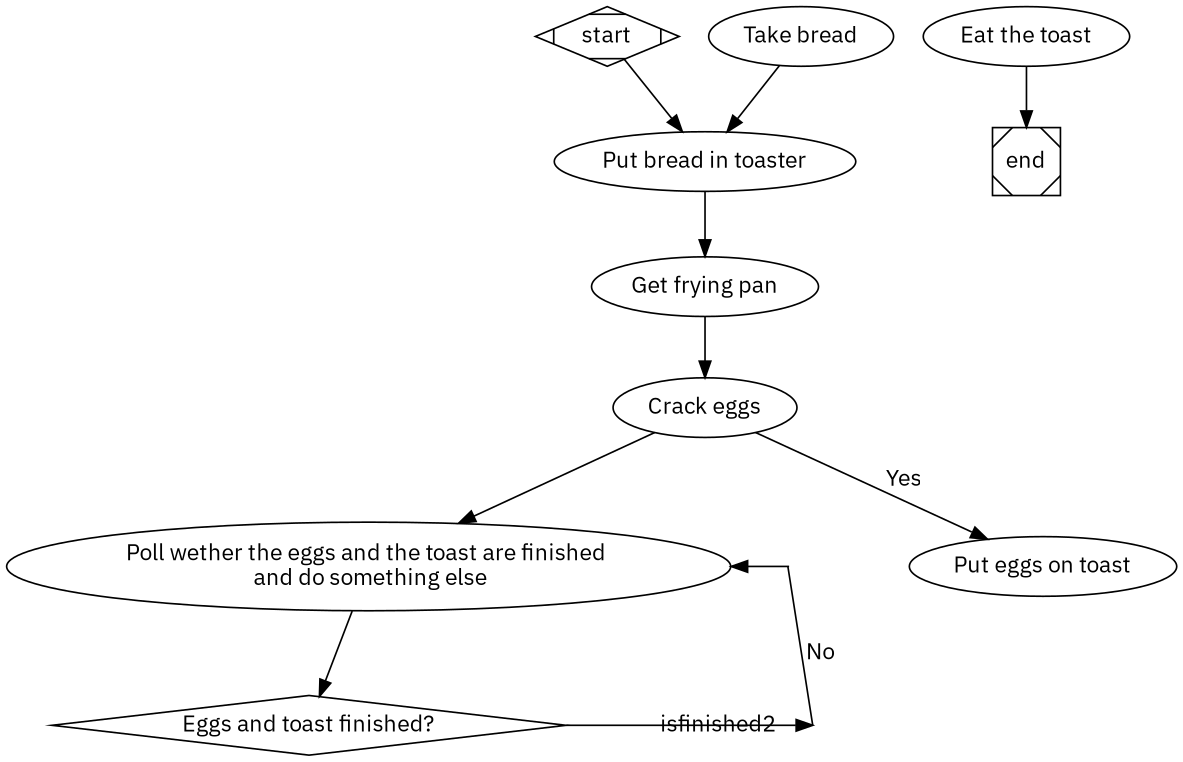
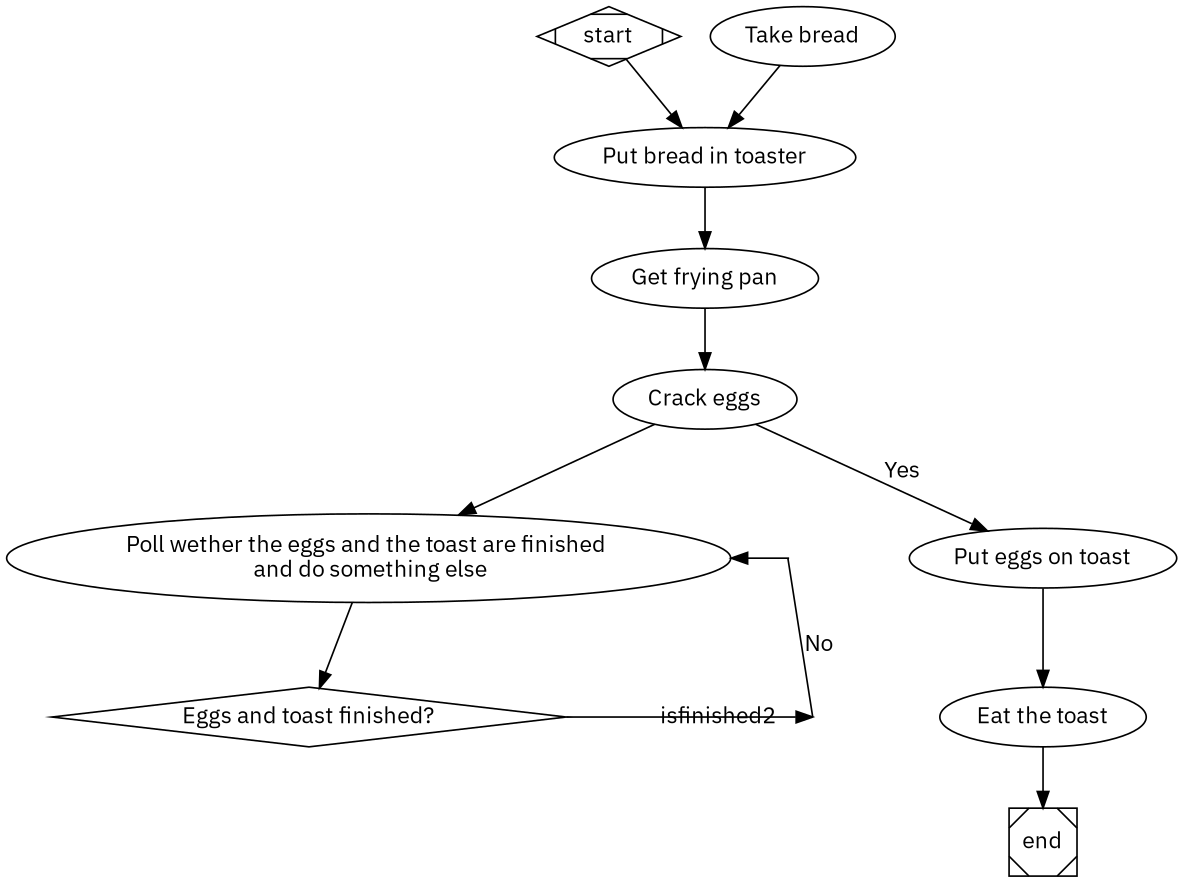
none -> (1043, 629)
